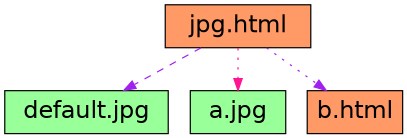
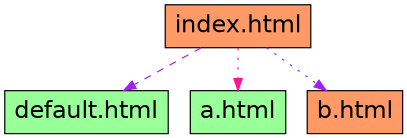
(238, 26) -> (238, 26)
(86, 112) -> (86, 112)
(238, 112) -> (238, 112)
